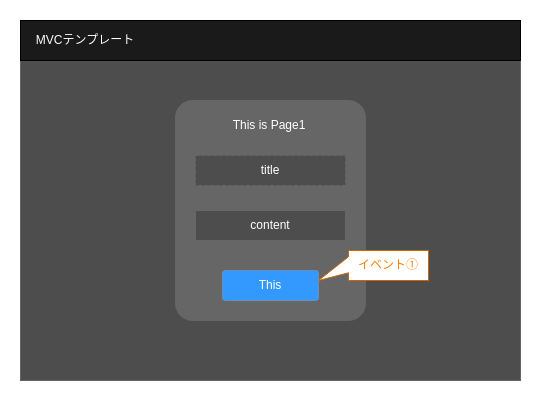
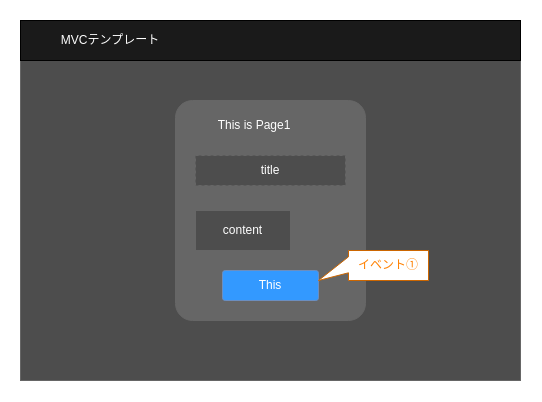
(86, 41) -> (111, 41)
(270, 126) -> (255, 126)
(271, 226) -> (243, 231)
